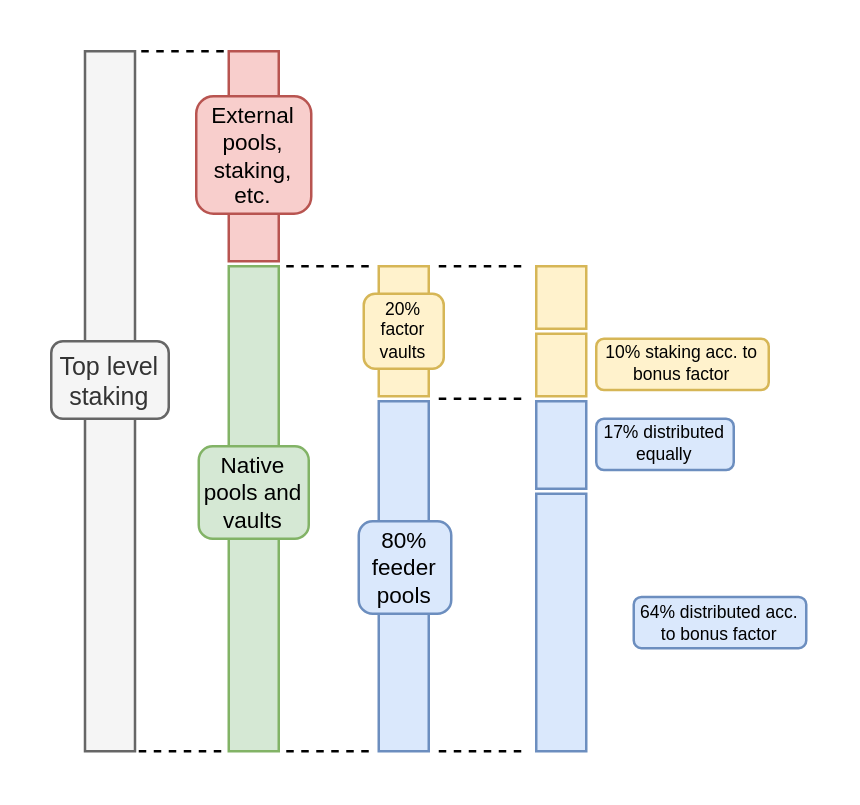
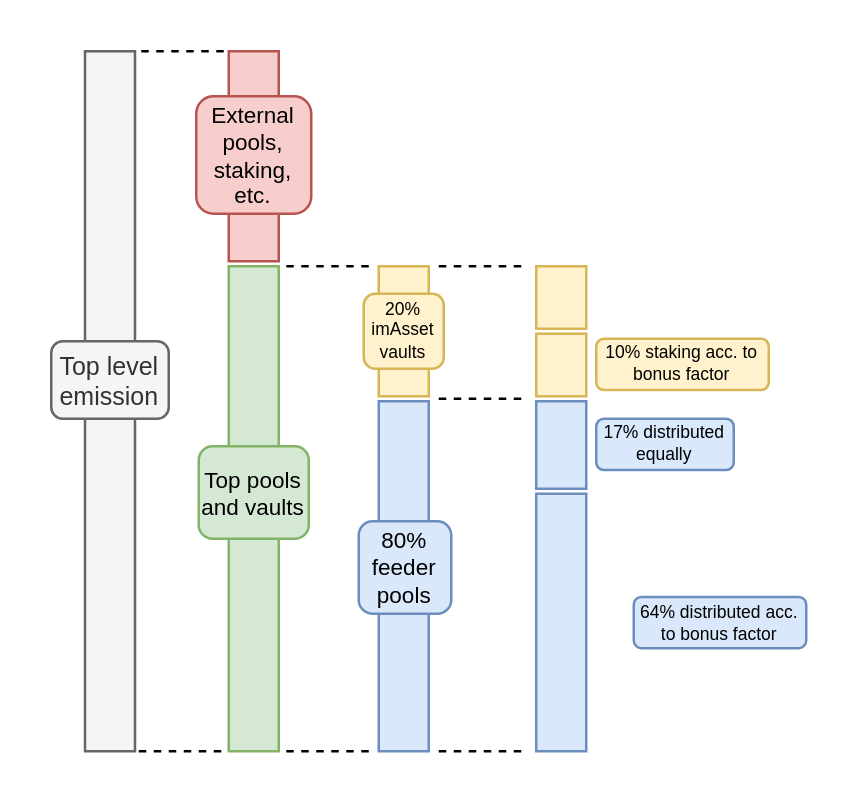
(404, 331) -> (404, 331)
(110, 381) -> (110, 381)
(254, 494) -> (254, 494)
